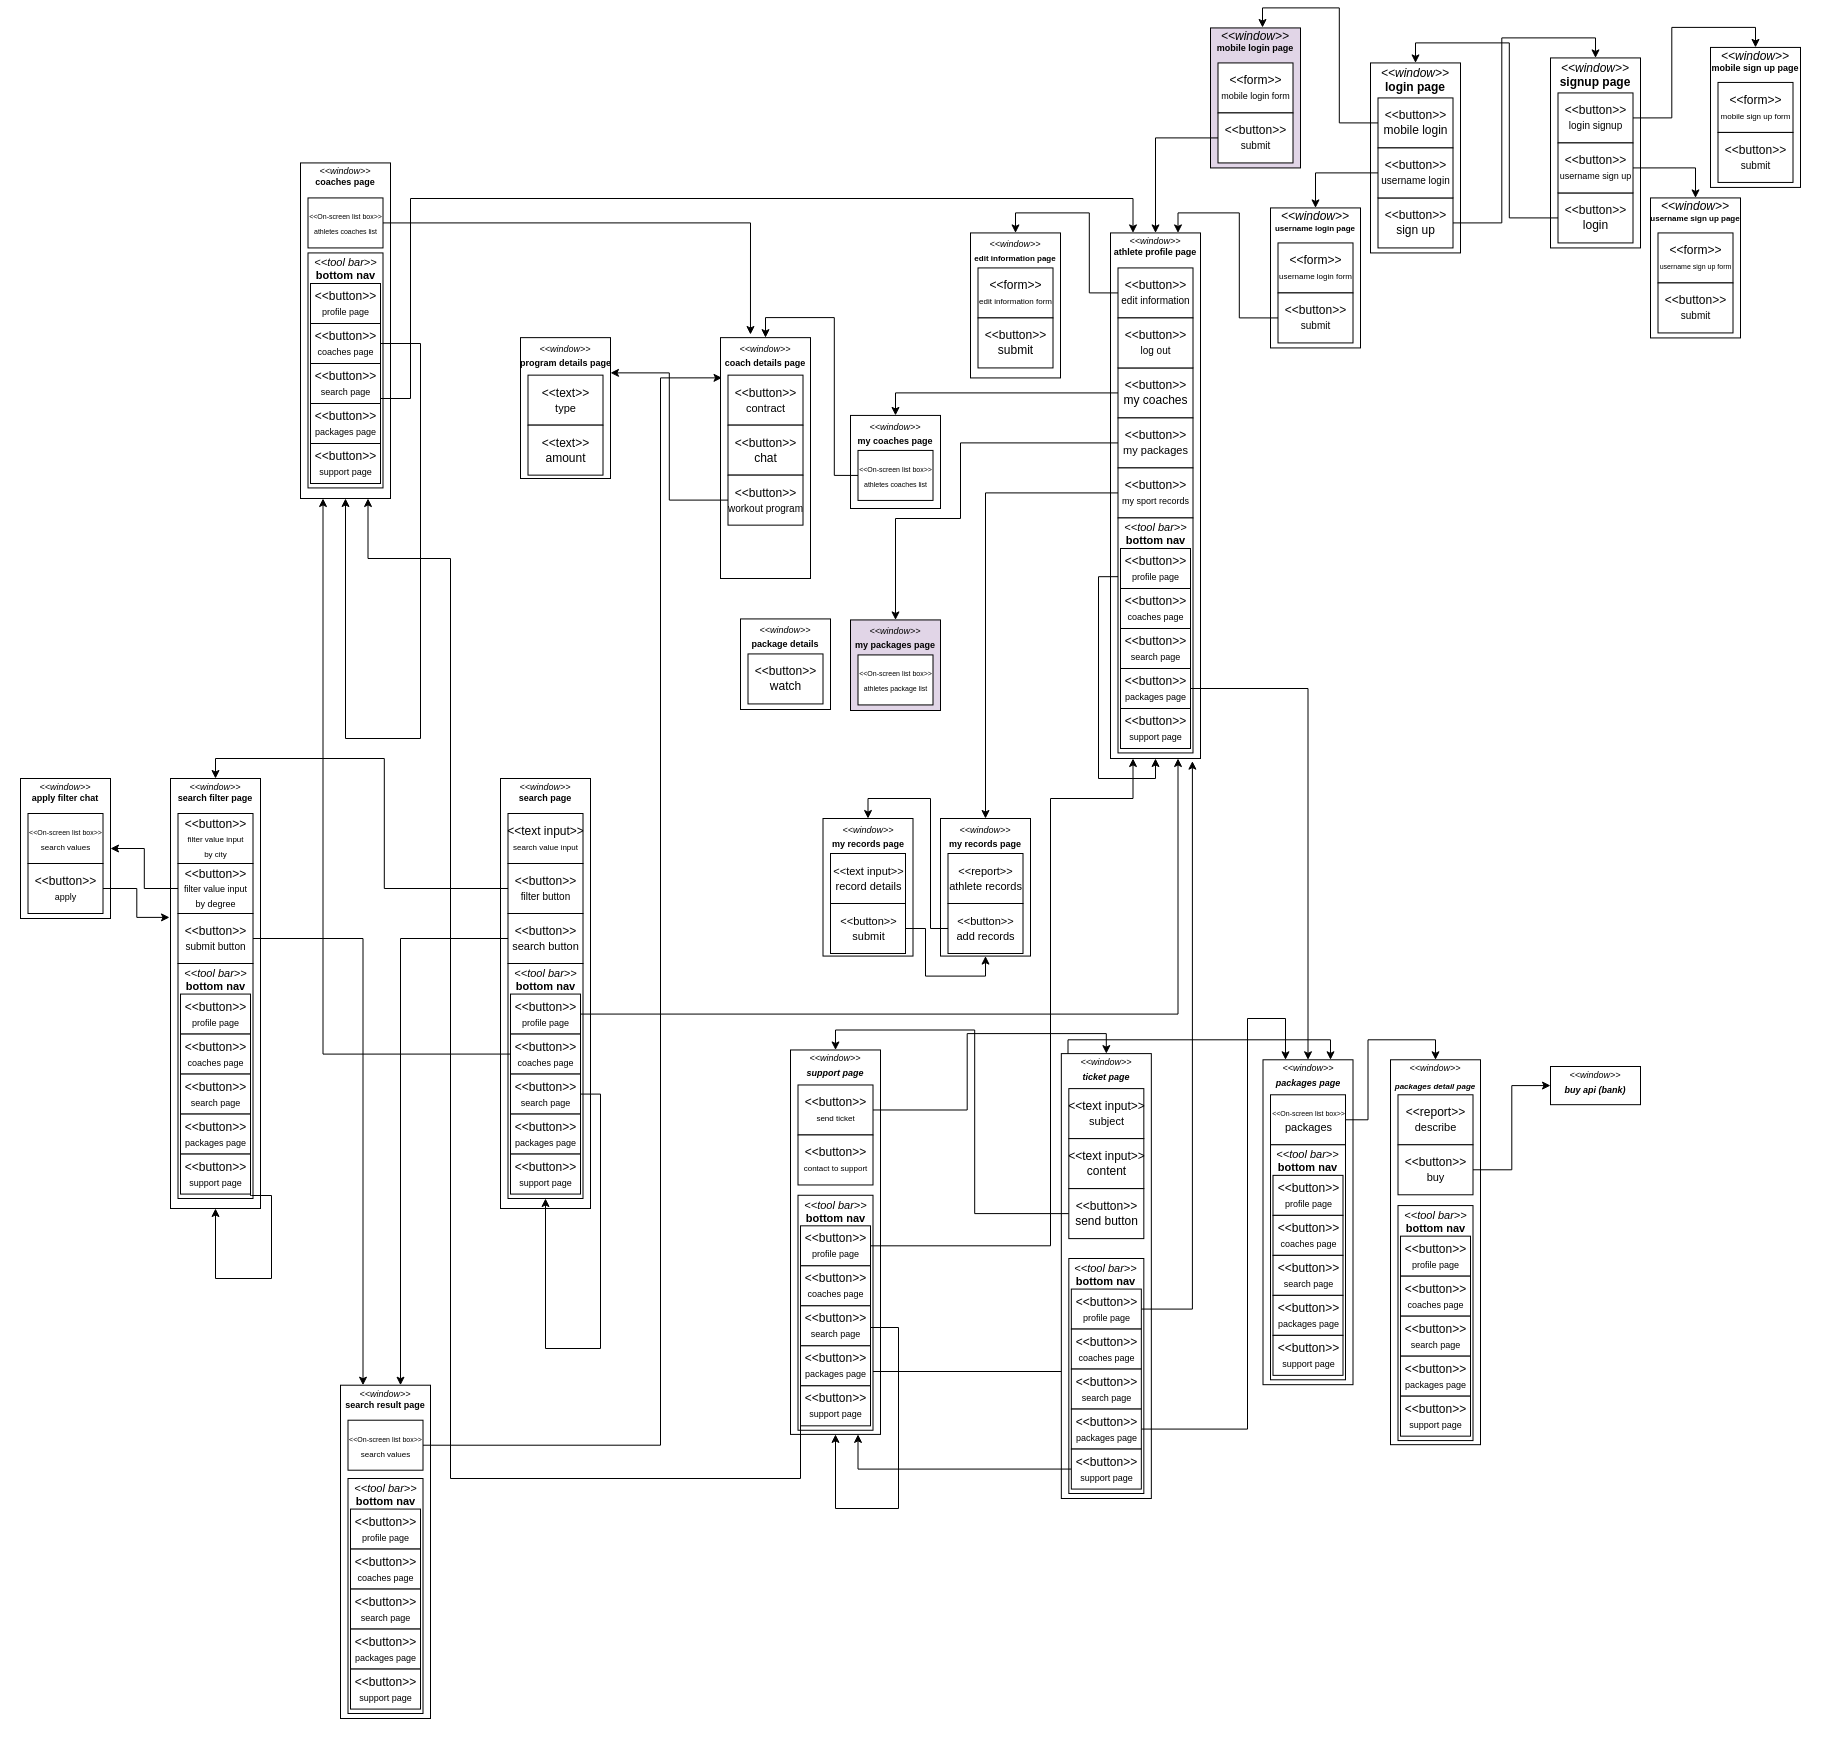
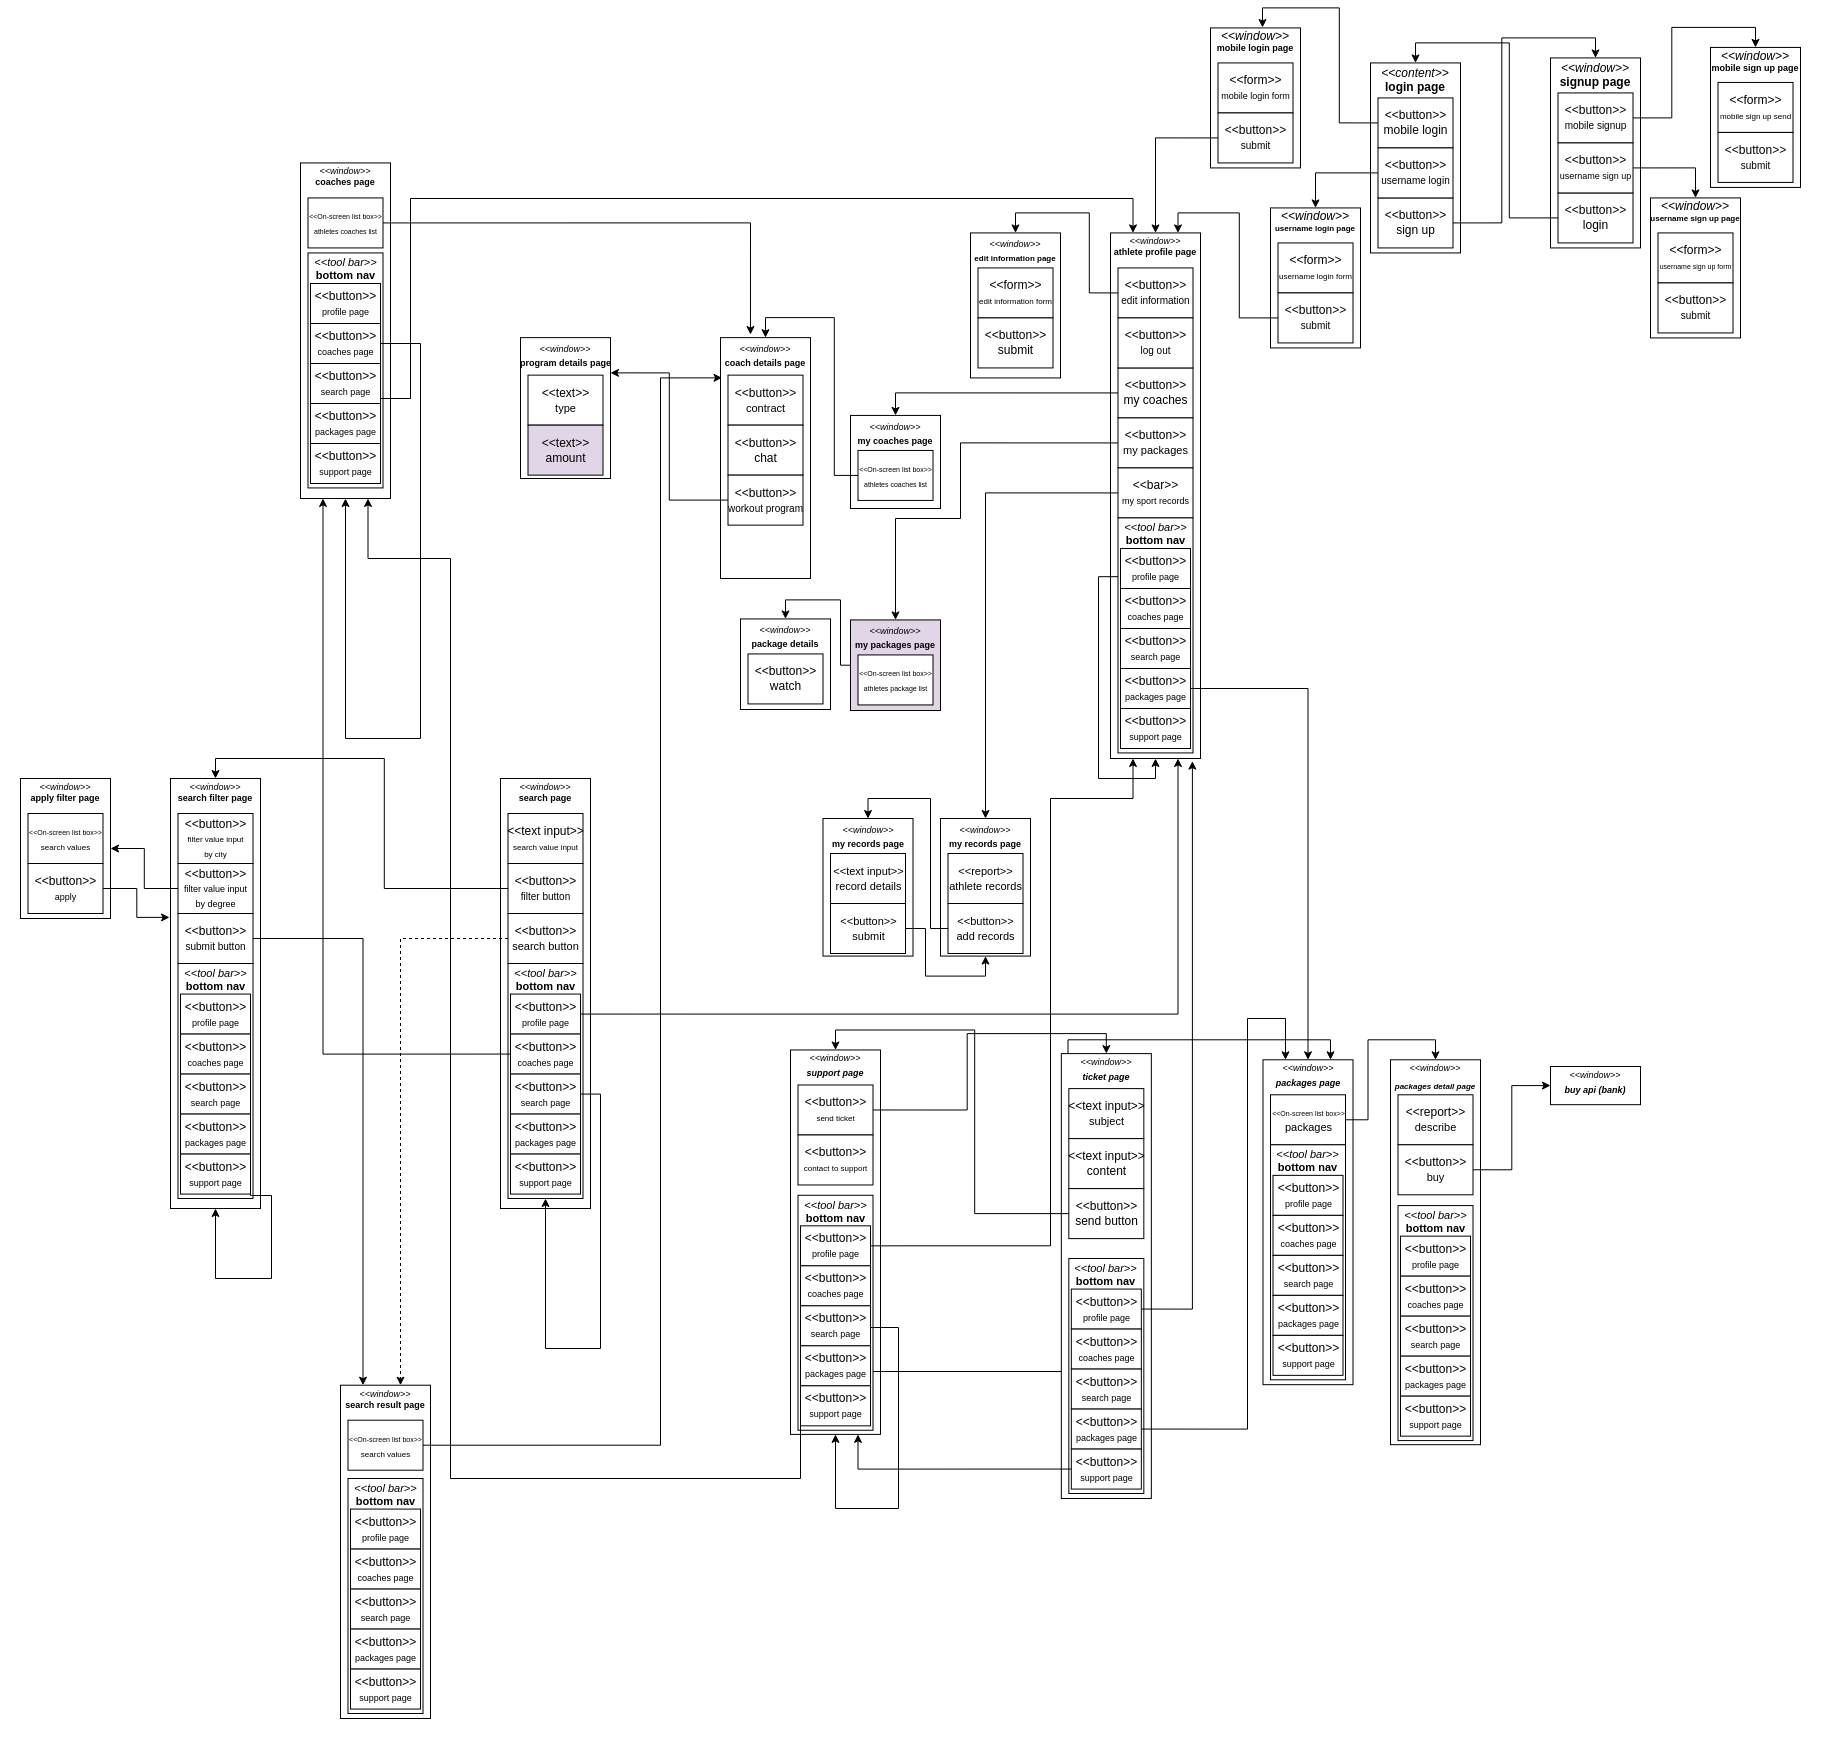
(1258, 42) -> (1258, 42)
(1403, 77) -> (1407, 77)
(1756, 108) -> (1756, 108)
(1596, 118) -> (1596, 118)
(566, 450) -> (566, 450)
(1156, 493) -> (1156, 493)
none -> (841, 604)
(70, 793) -> (70, 793)
(401, 1106) -> (401, 1106)
